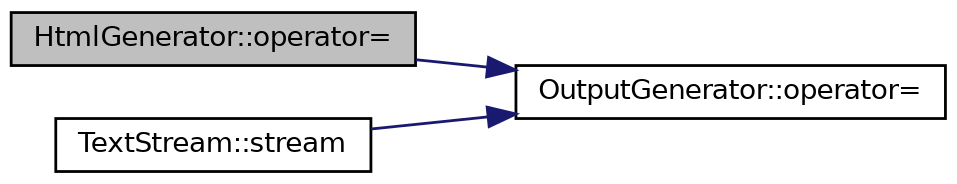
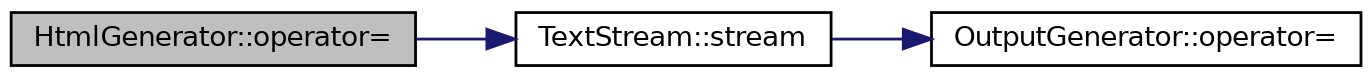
(452, 63) -> (452, 39)
